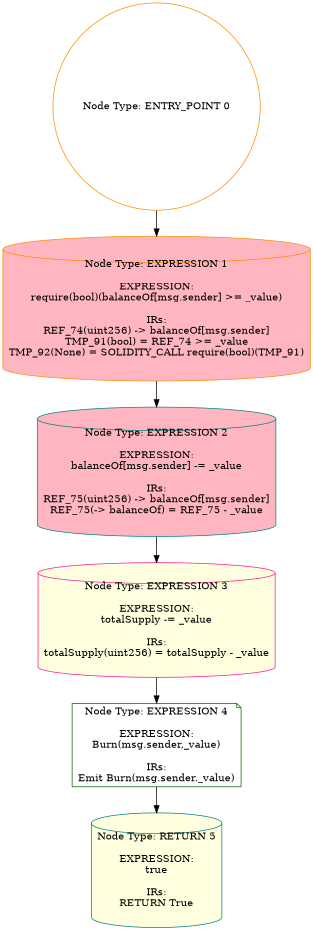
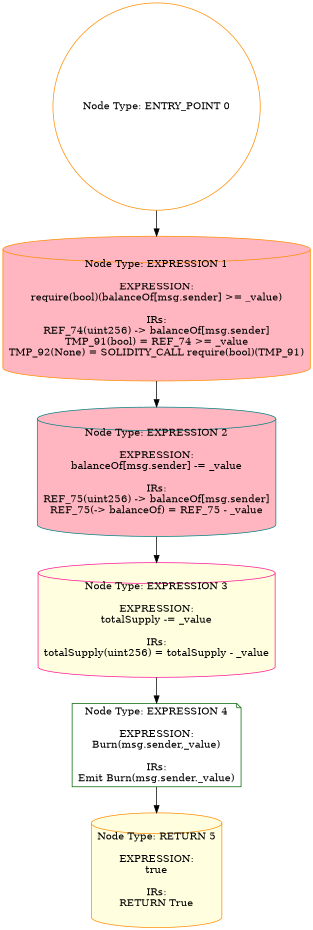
(157, 870) -> (157, 870)
